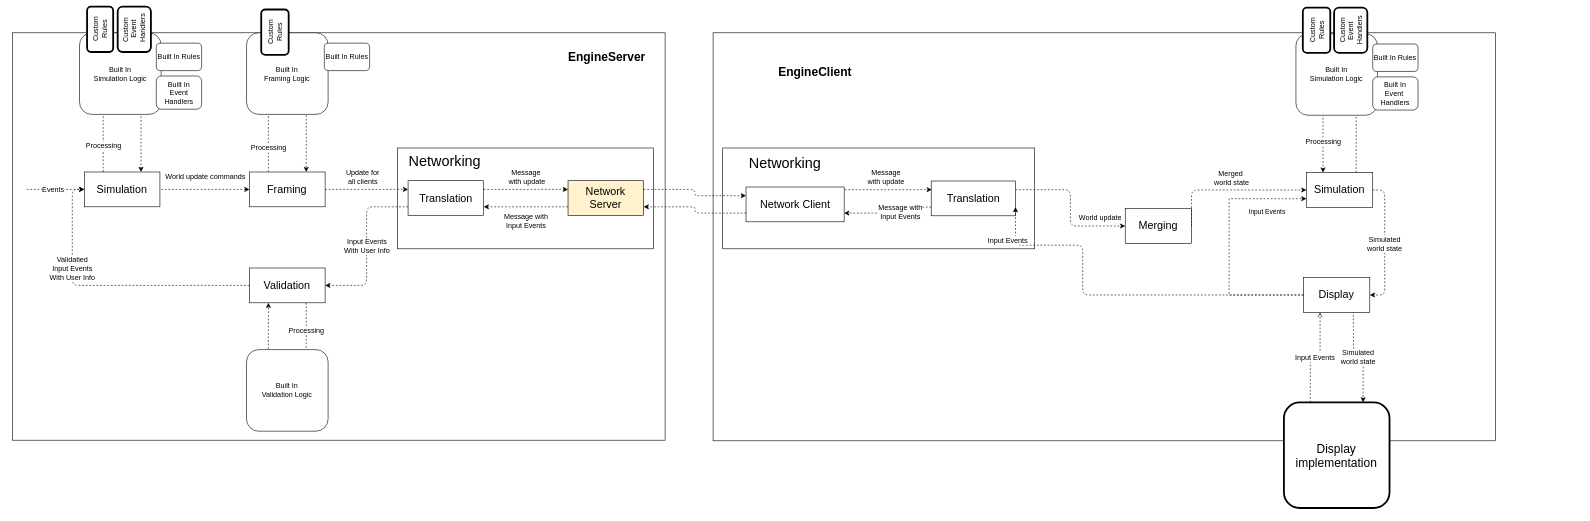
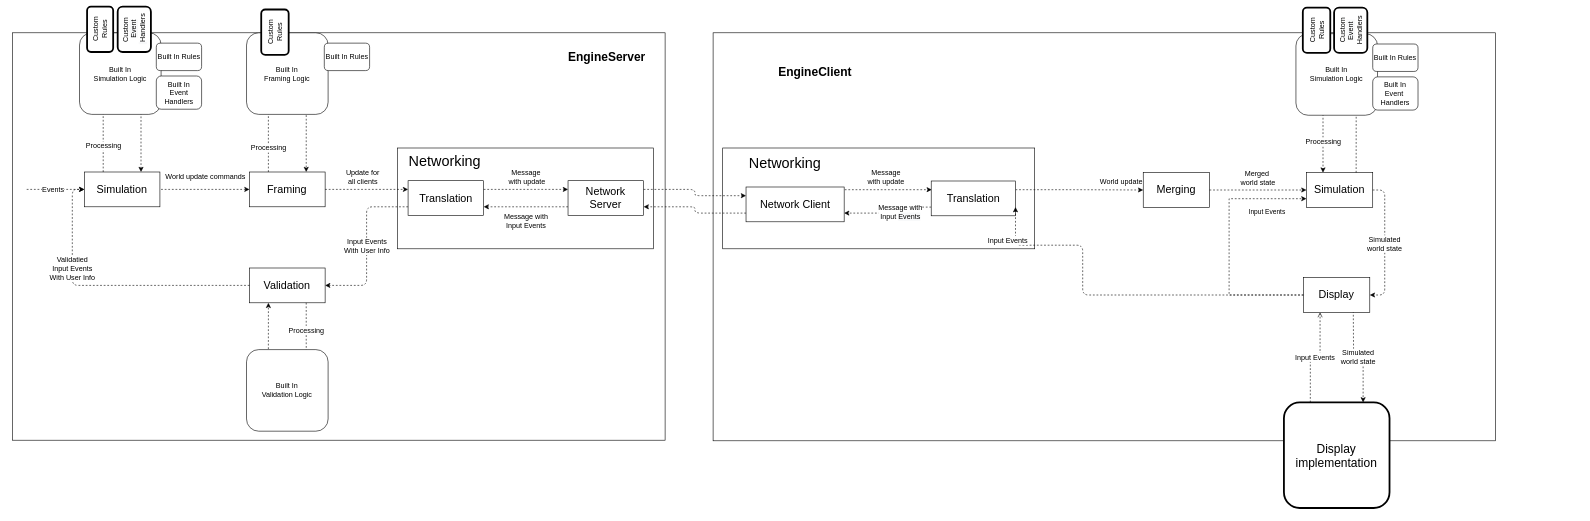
(606, 198) -> (606, 198)
(1158, 226) -> (1176, 190)
